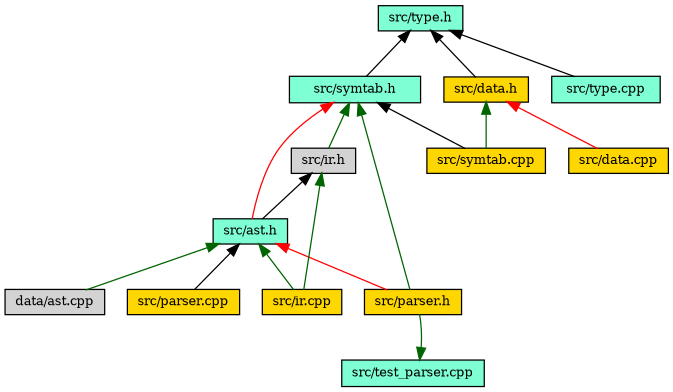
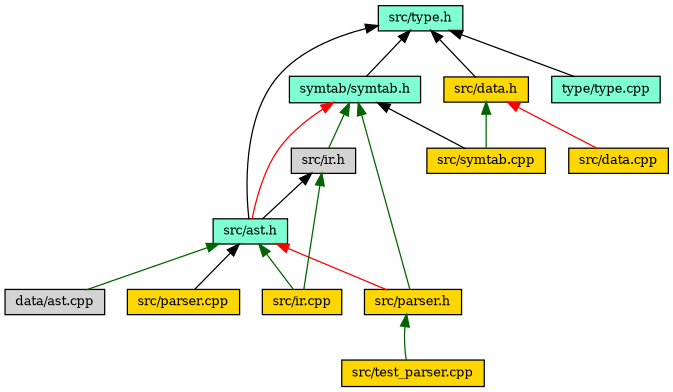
(355, 90) -> (355, 90)
(606, 90) -> (606, 90)
none -> (265, 97)
(421, 331) -> (405, 343)
(413, 373) -> (413, 373)
